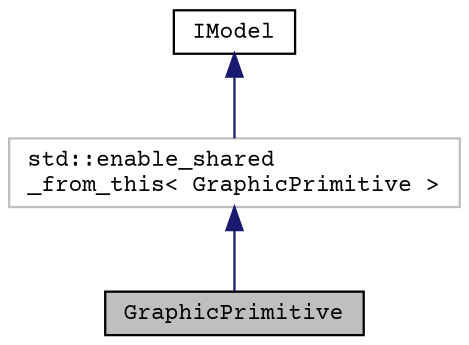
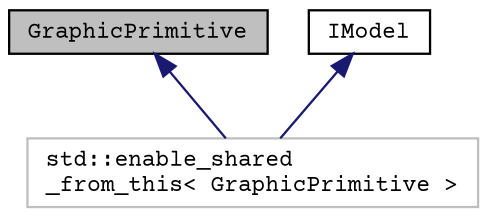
(234, 261) -> (198, 105)
